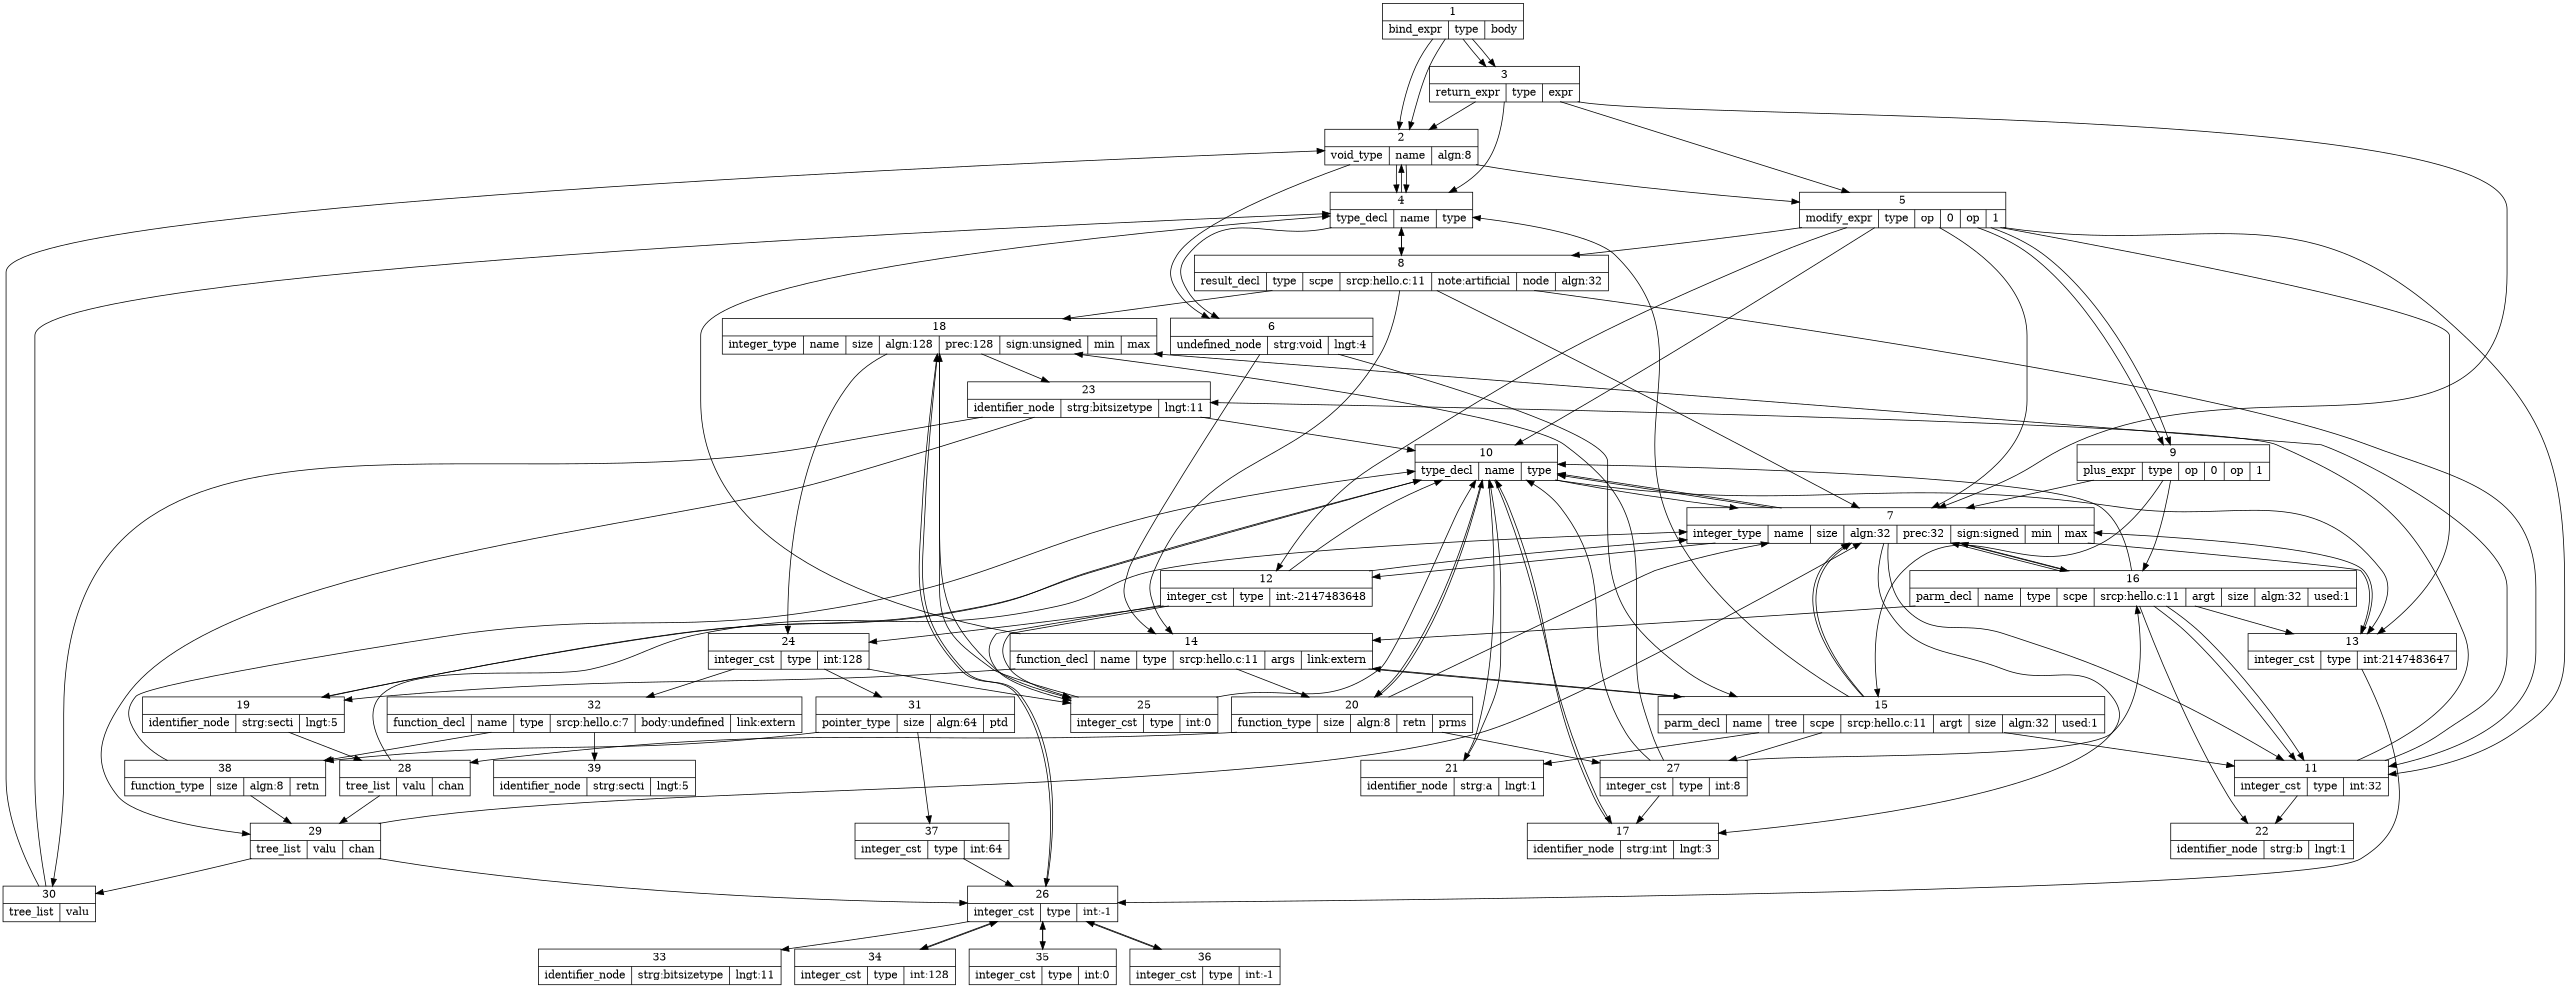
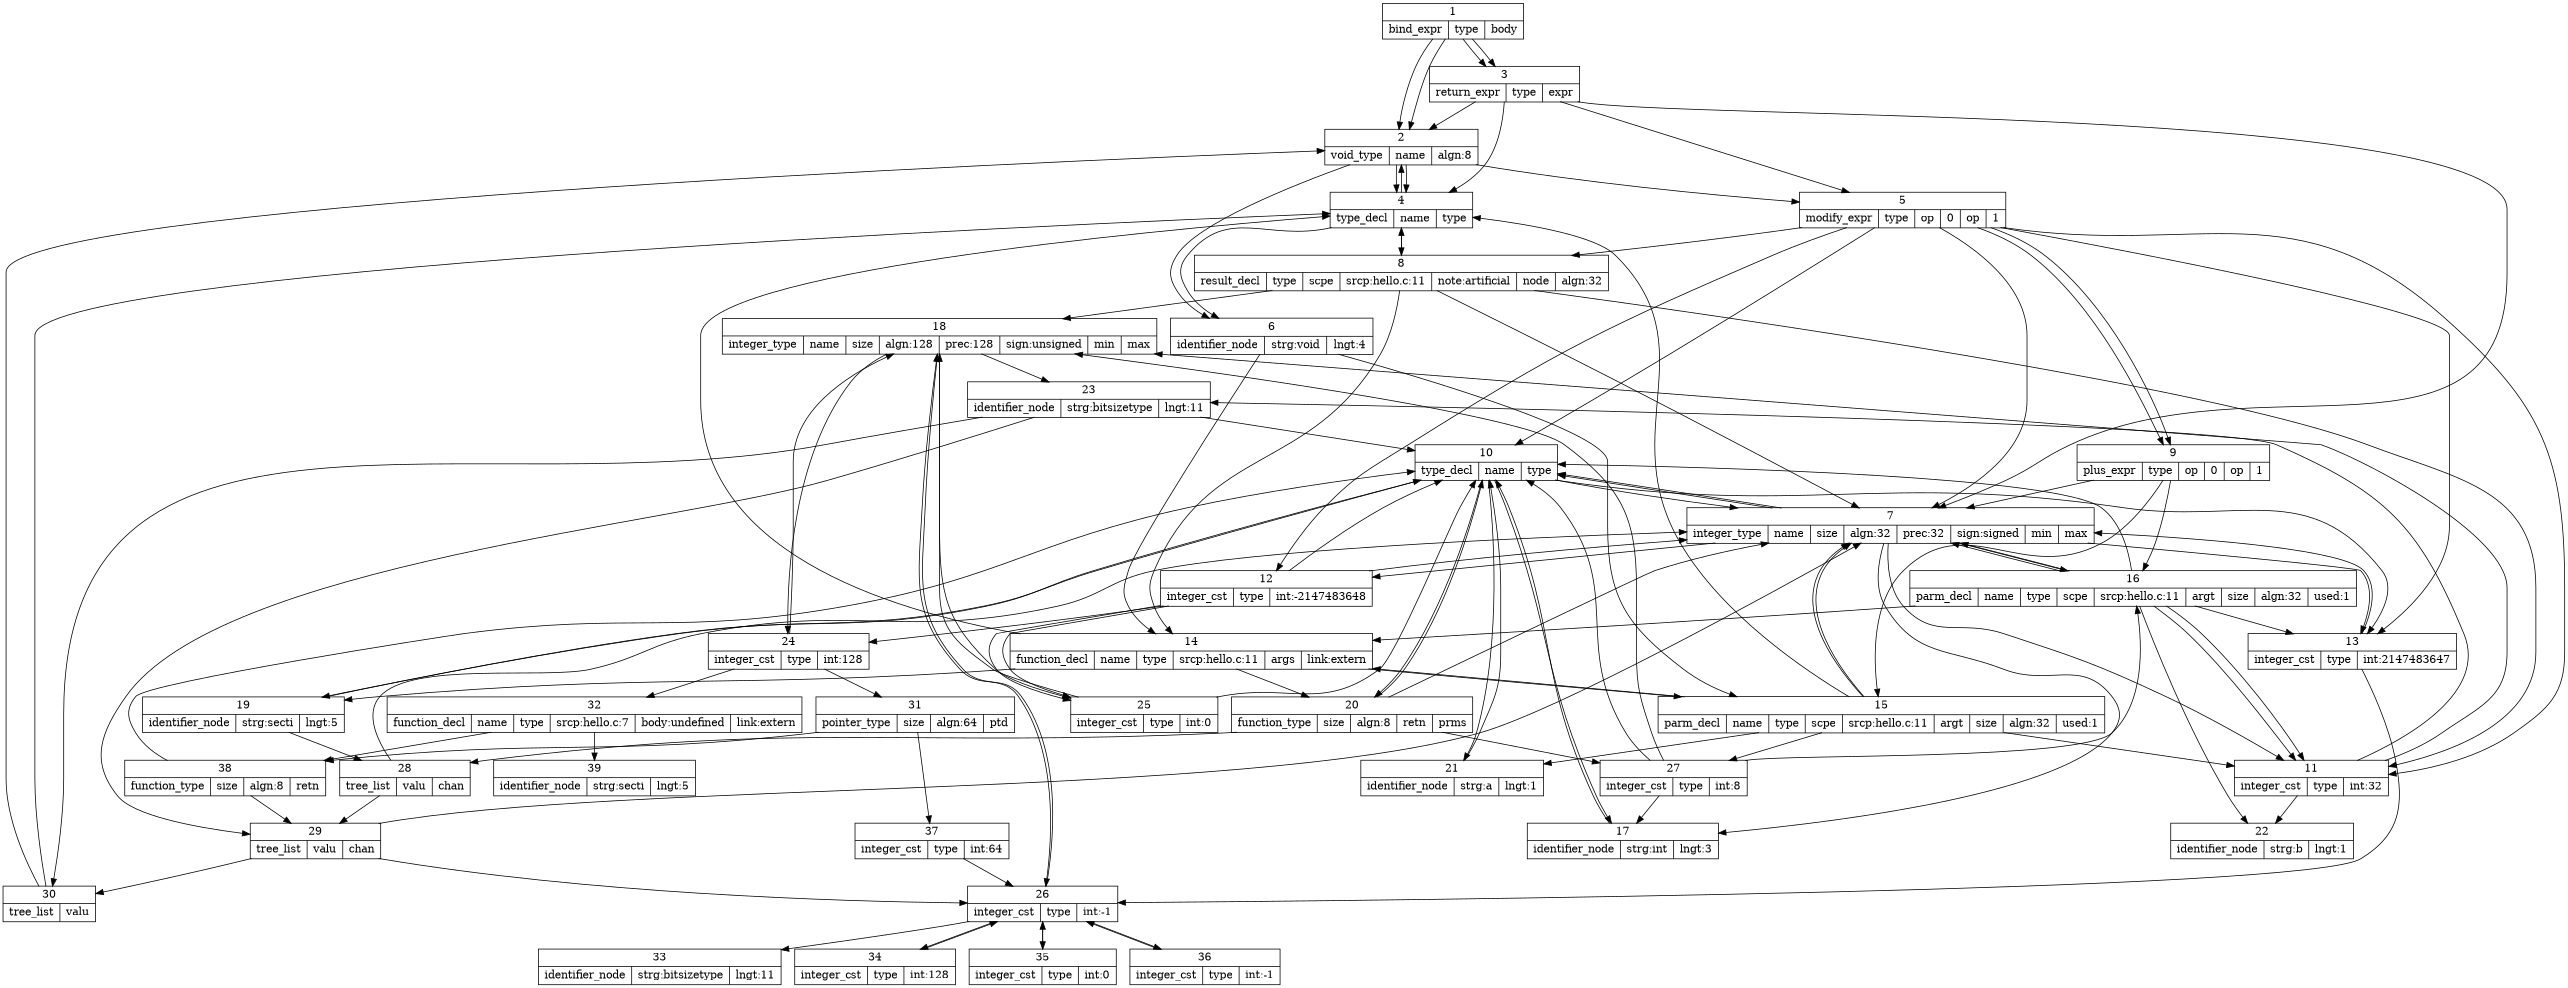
(1219, 345) -> (1218, 345)
(965, 686) -> (793, 474)
(1786, 723) -> (1787, 723)
